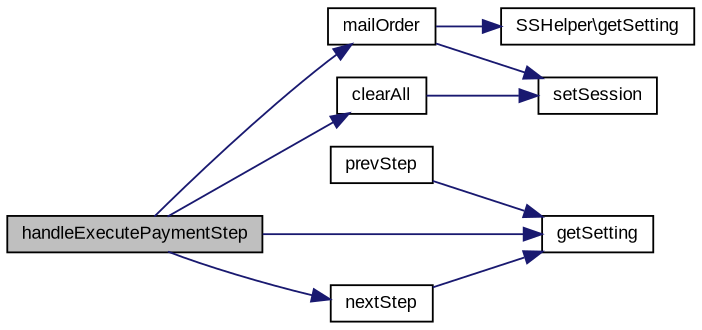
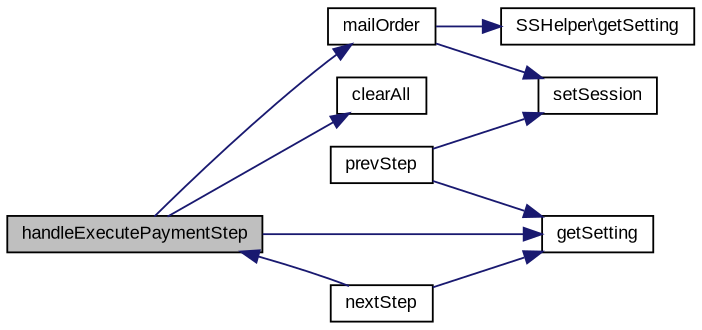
(473, 96) -> (479, 134)
(239, 276) -> (304, 270)
